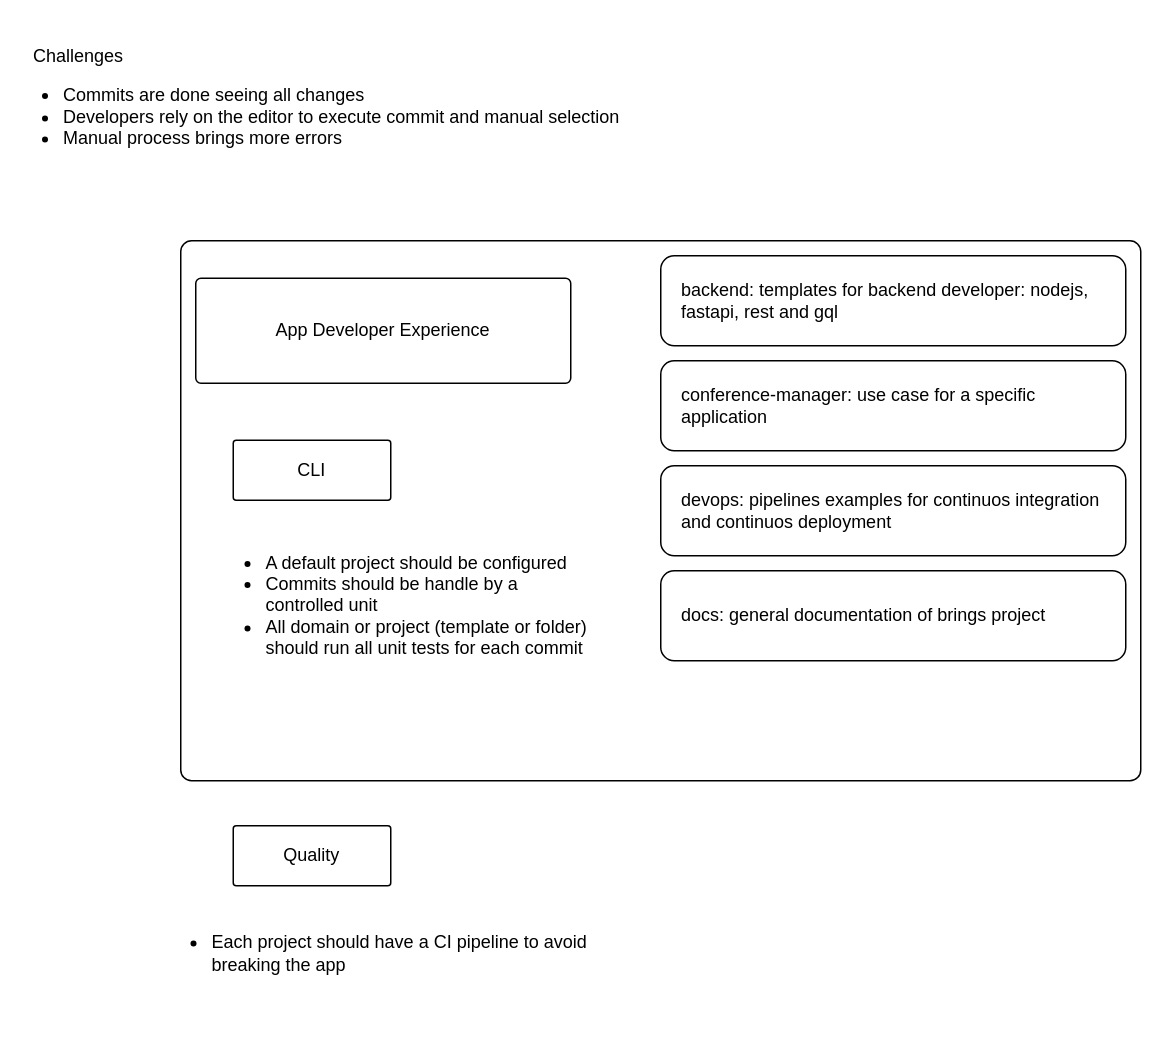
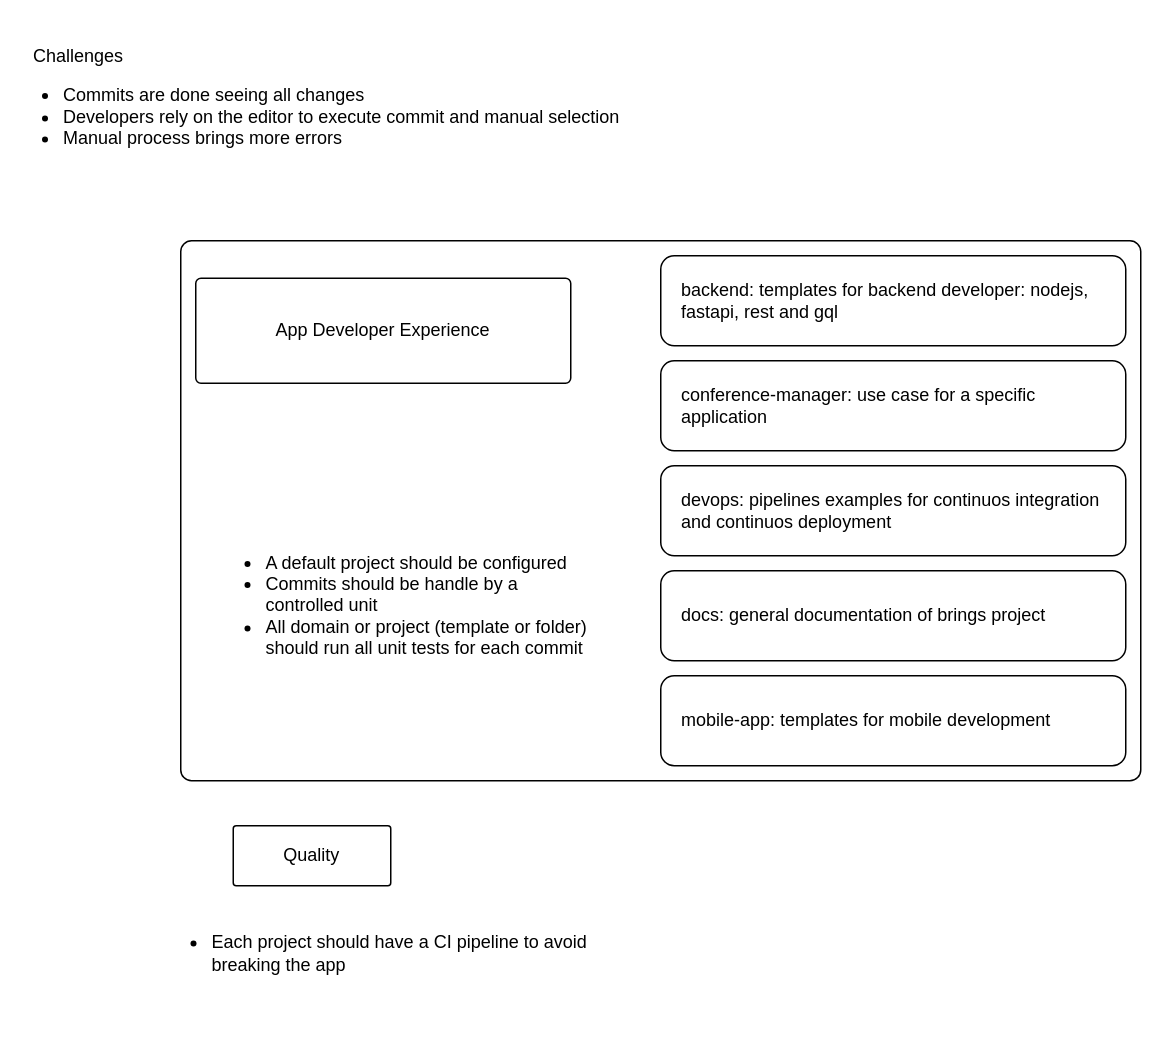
(312, 470) -> none
none -> (893, 721)
